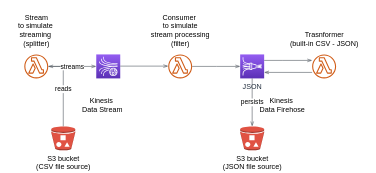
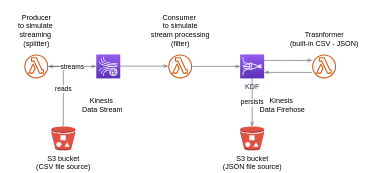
(37, 30) -> (37, 30)
(253, 87) -> (253, 87)
